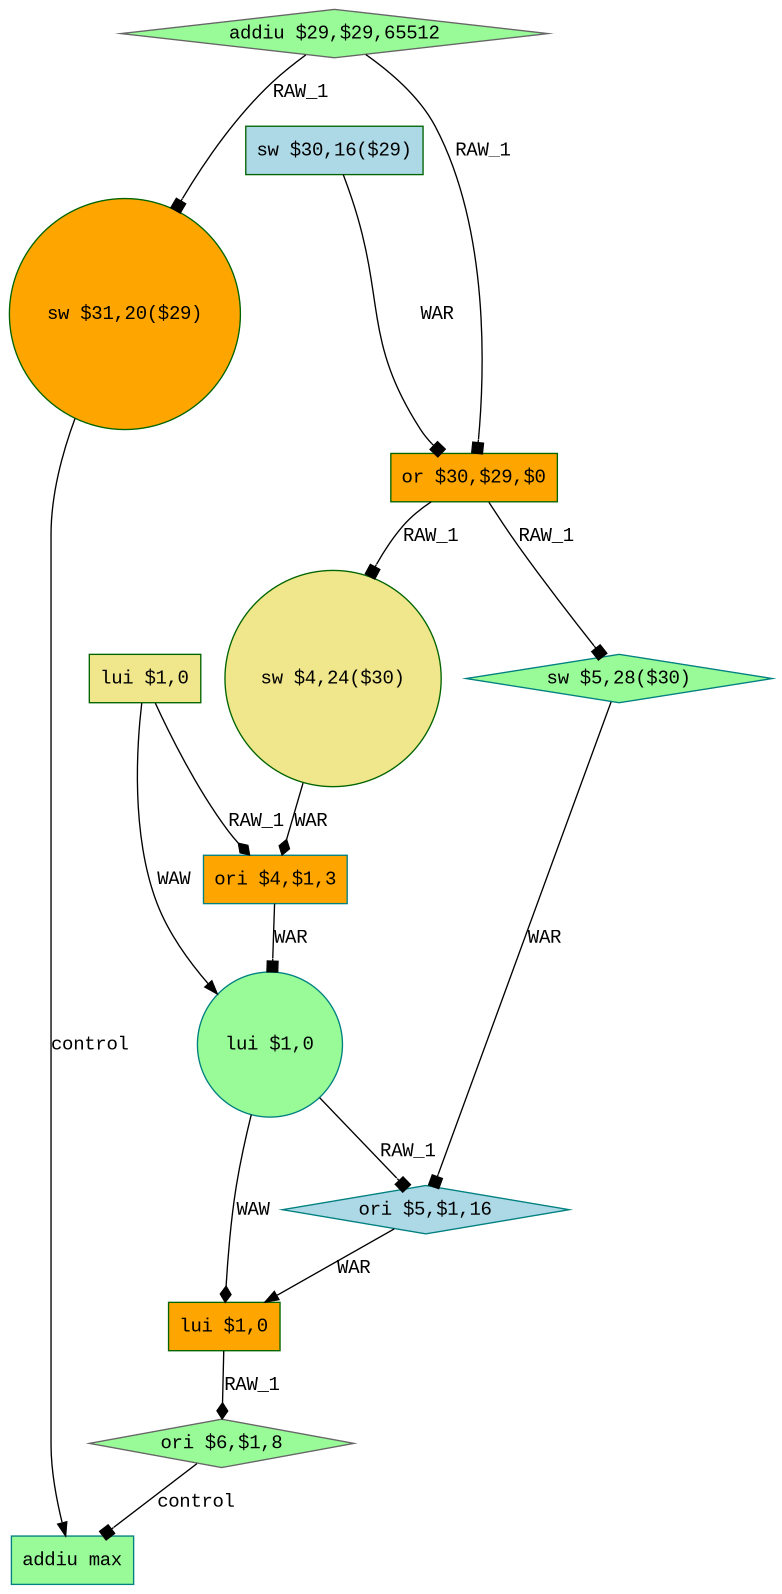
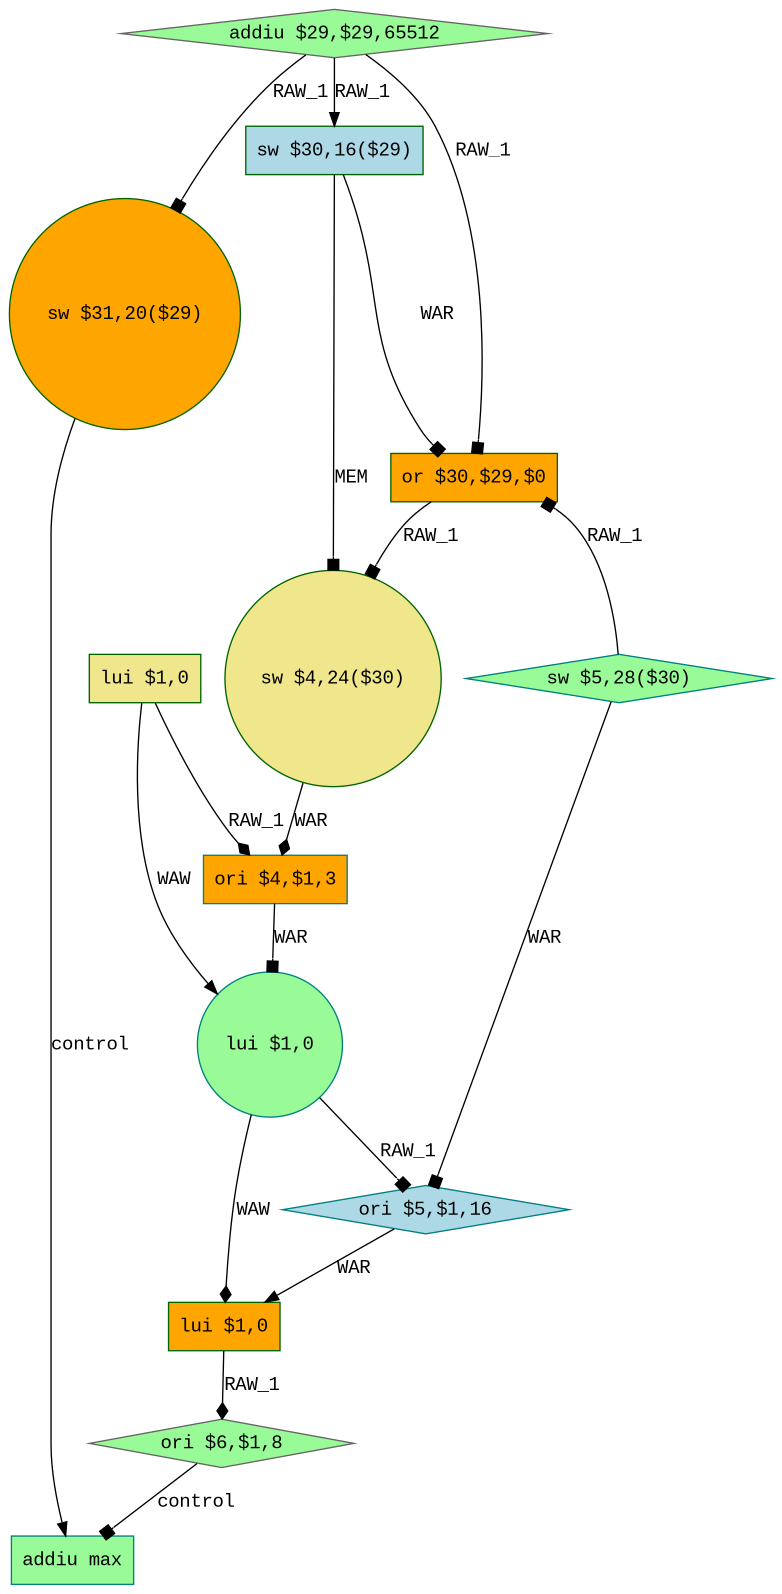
none -> (334, 85)
none -> (334, 366)
(540, 575) -> (602, 575)
